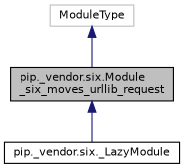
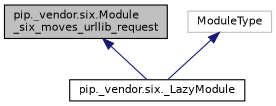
(92, 53) -> (189, 60)
